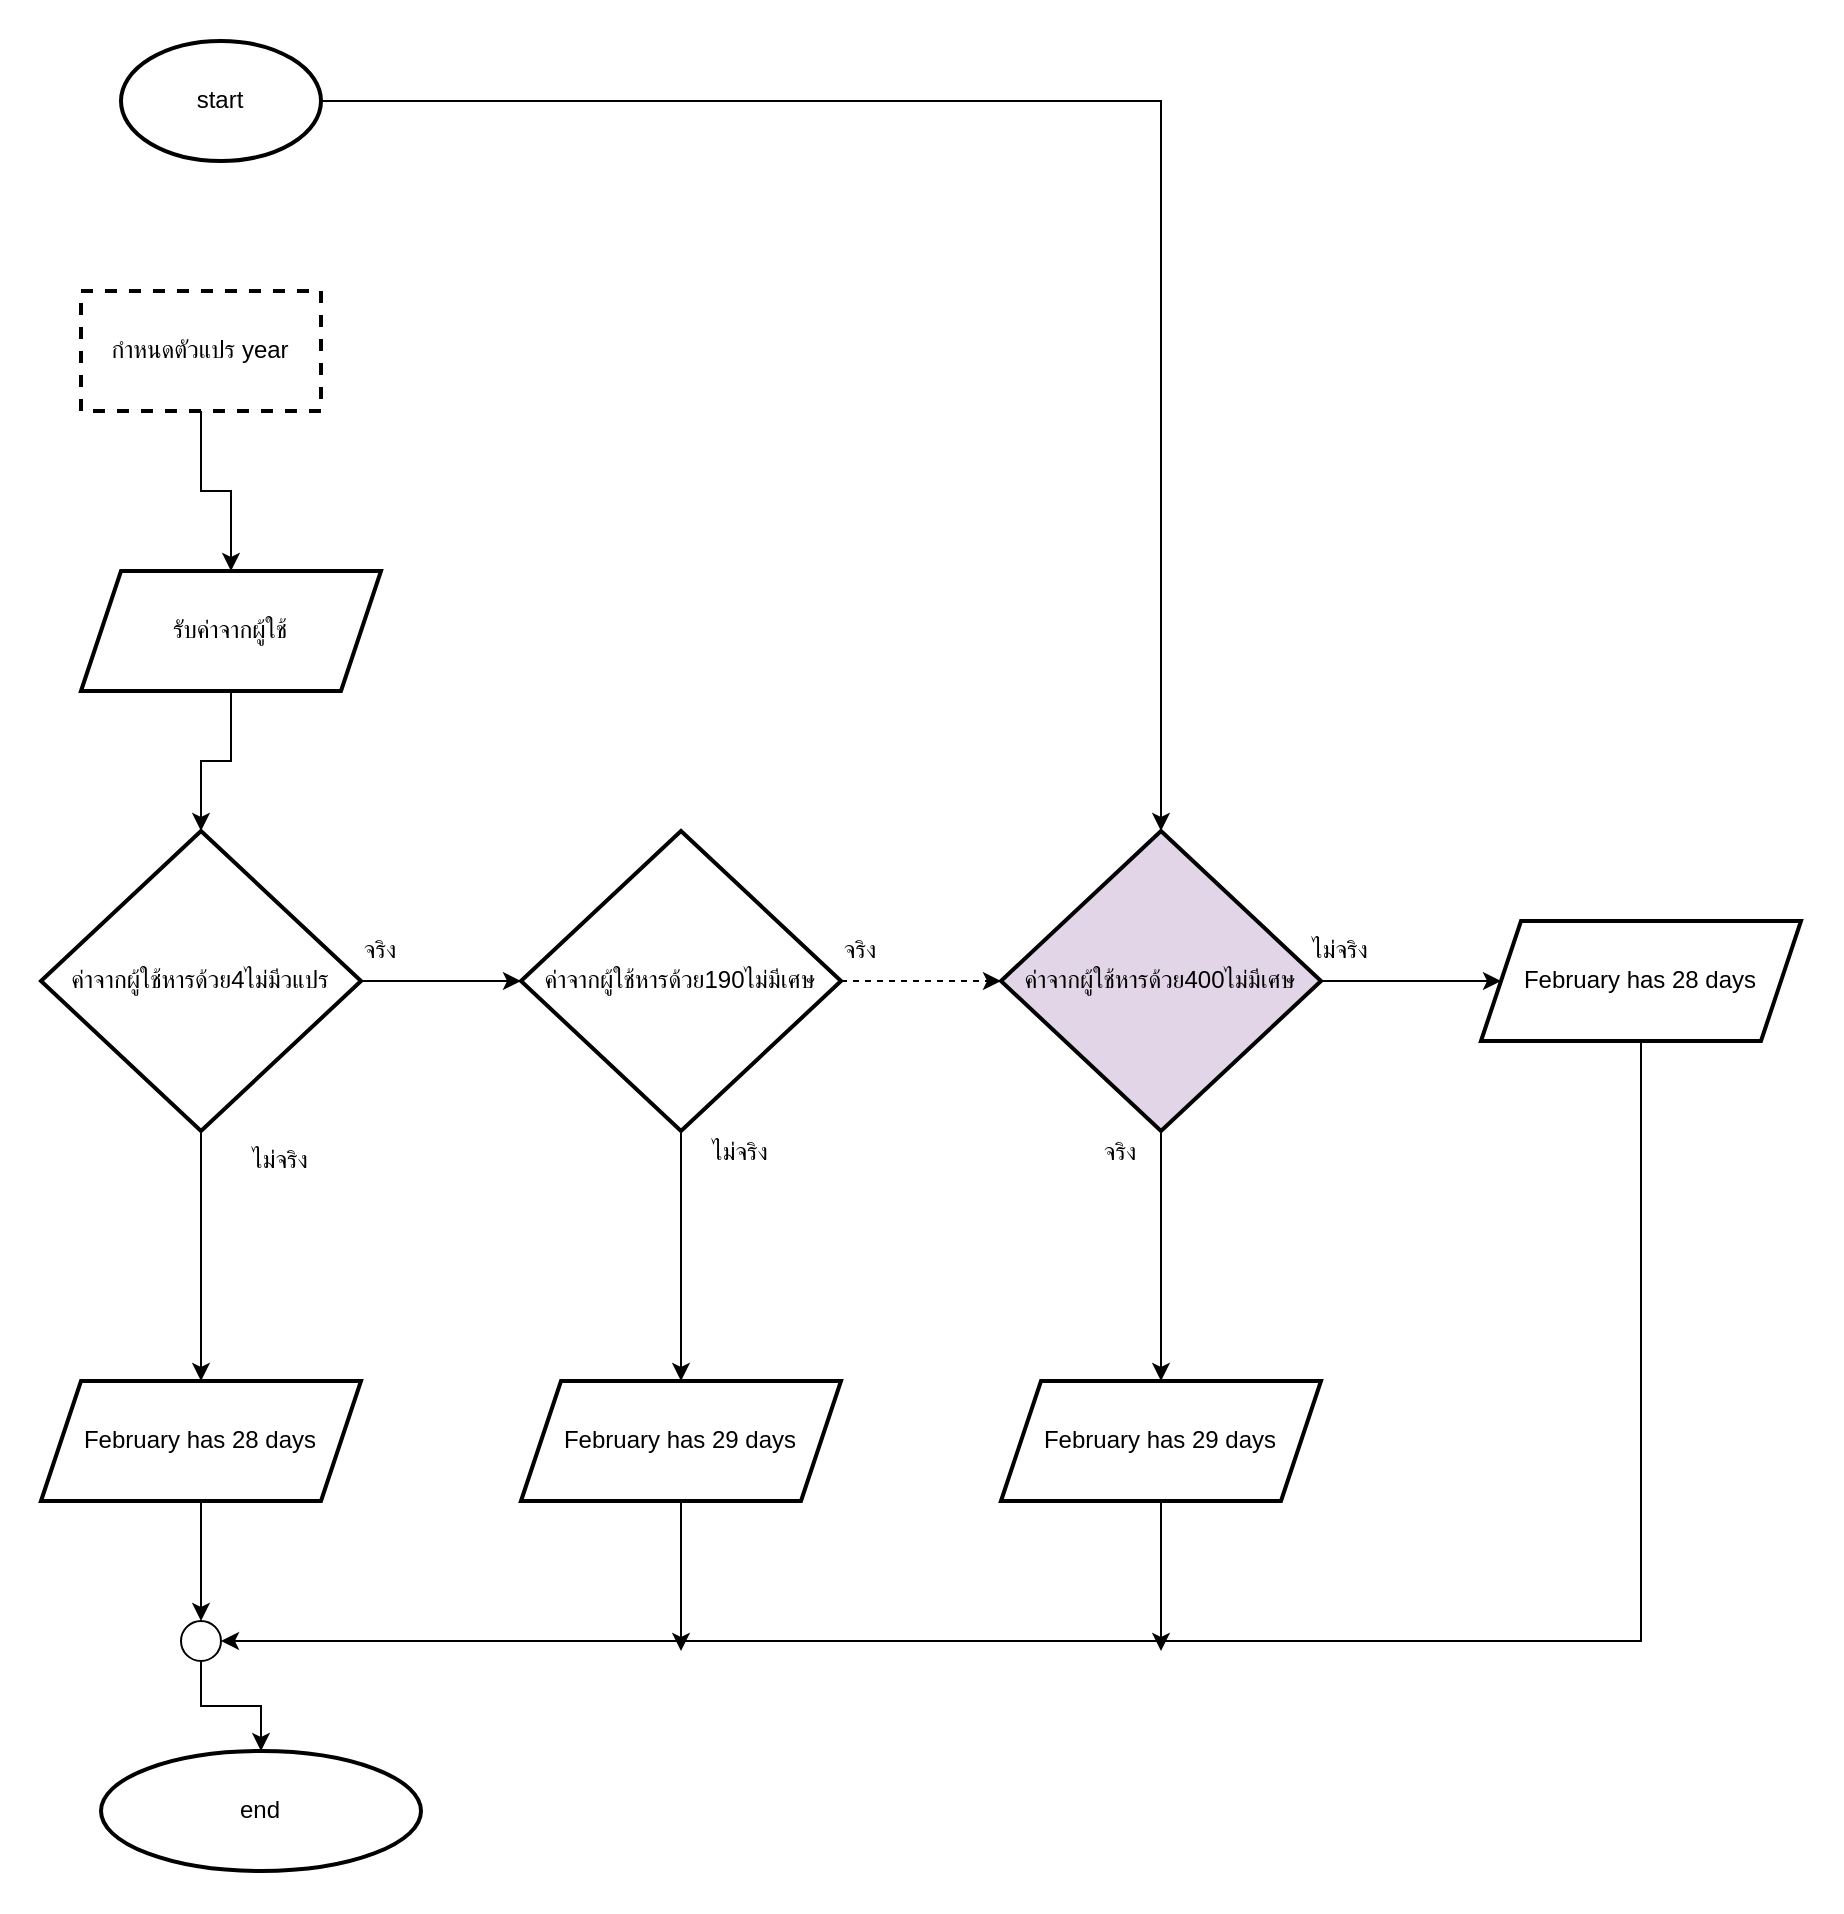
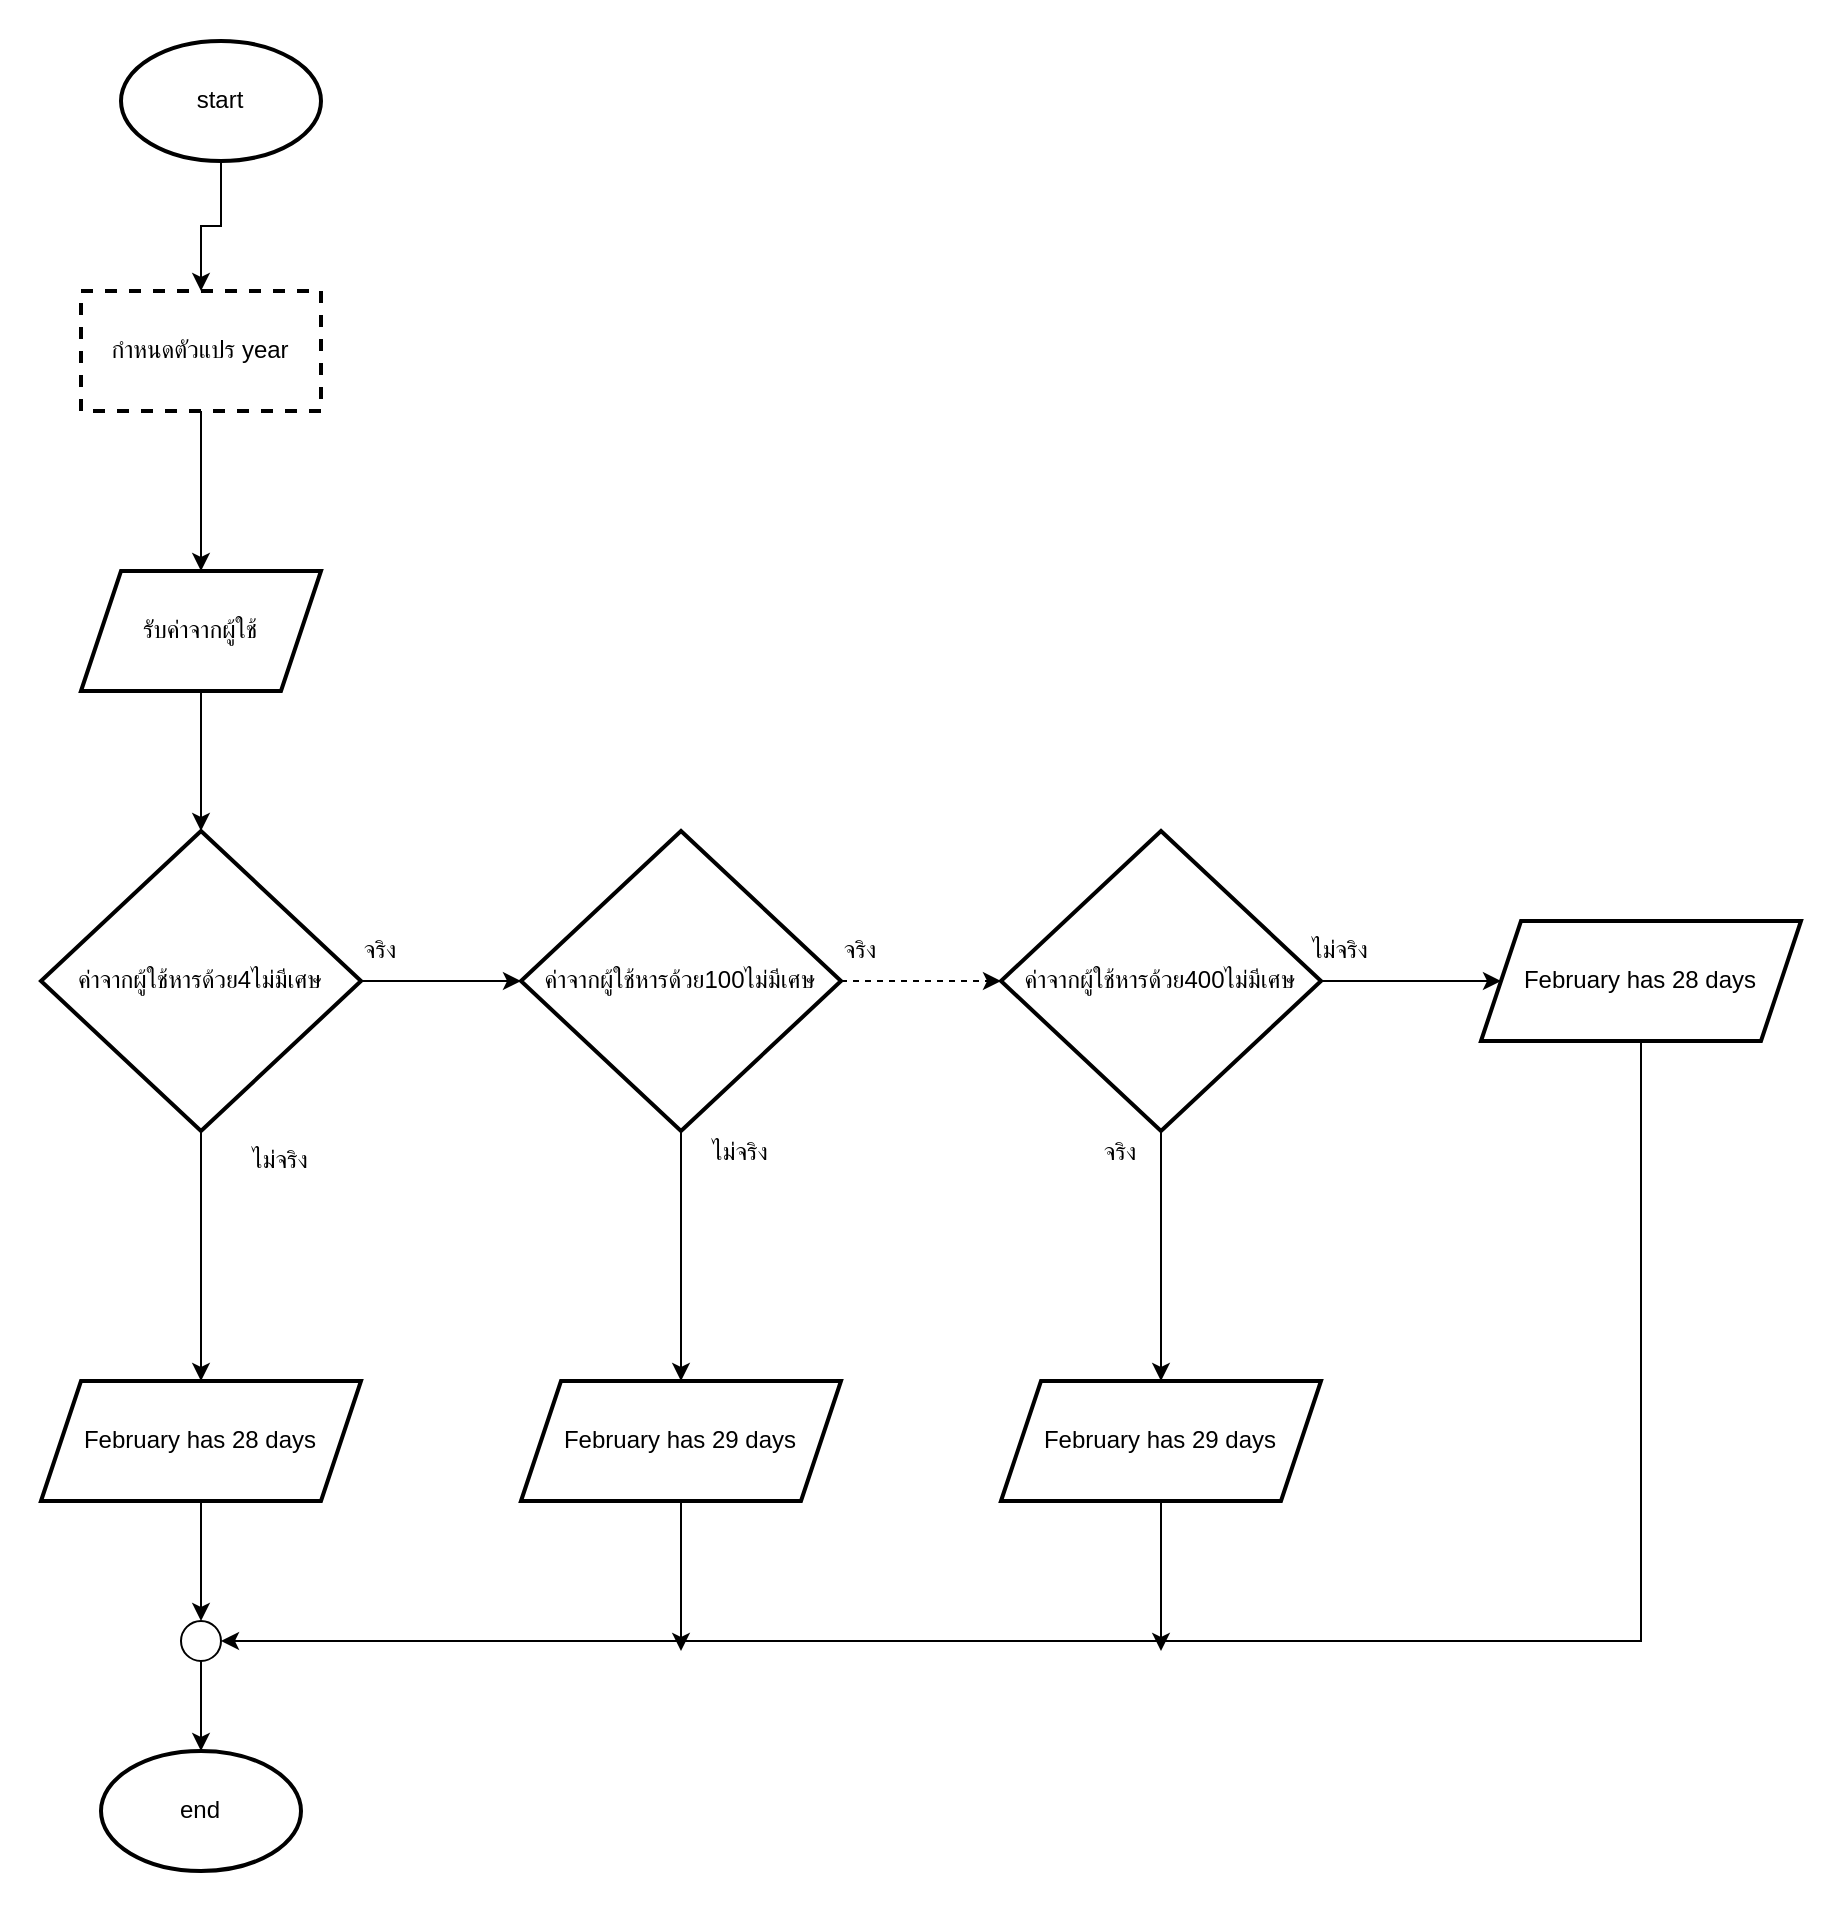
(1099, 101) -> (218, 226)
(231, 631) -> (201, 631)
(201, 981) -> (201, 981)
(681, 981) -> (681, 981)
(1161, 981) -> (1161, 981)
(261, 1811) -> (201, 1811)
